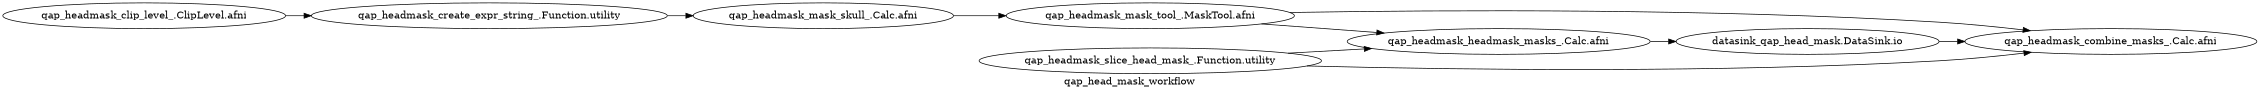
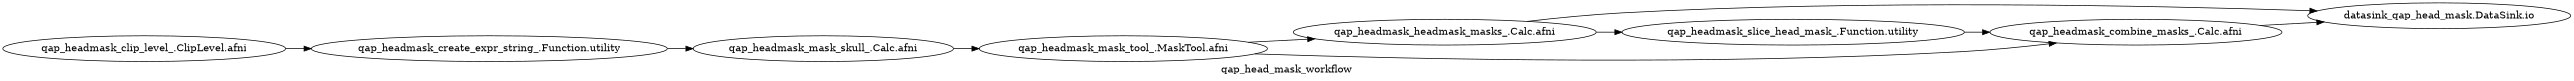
(1948, 41) -> (2289, 24)
(1326, 51) -> (1606, 32)
